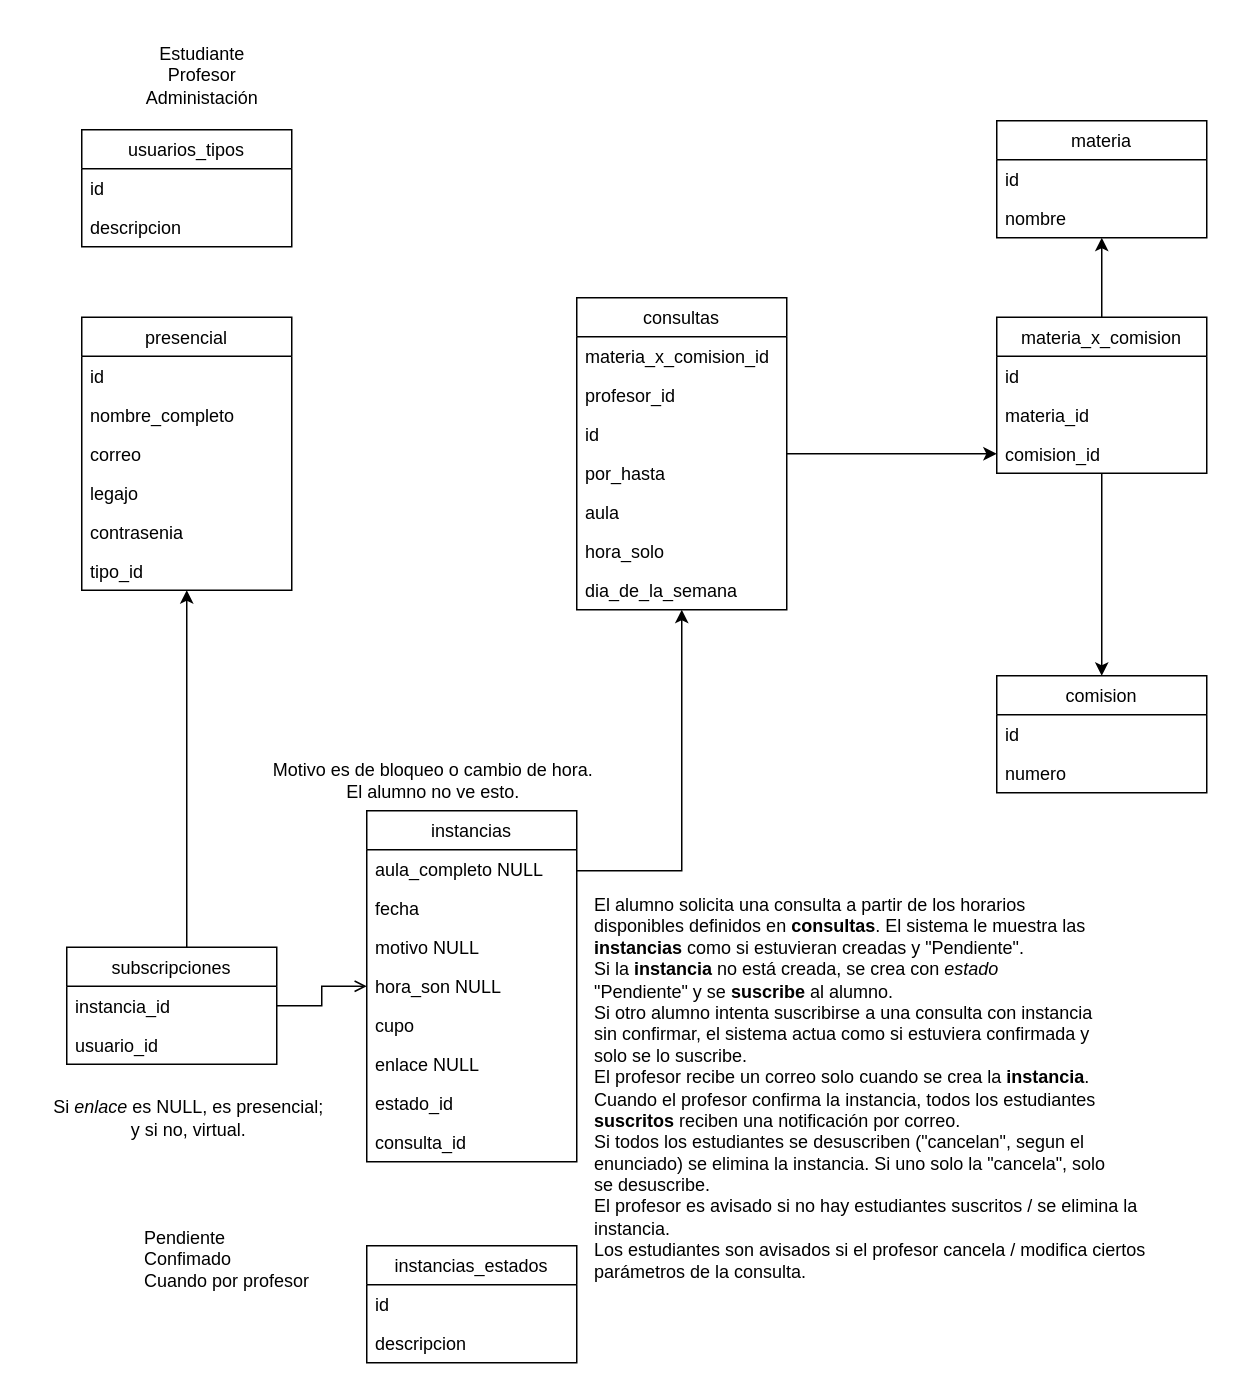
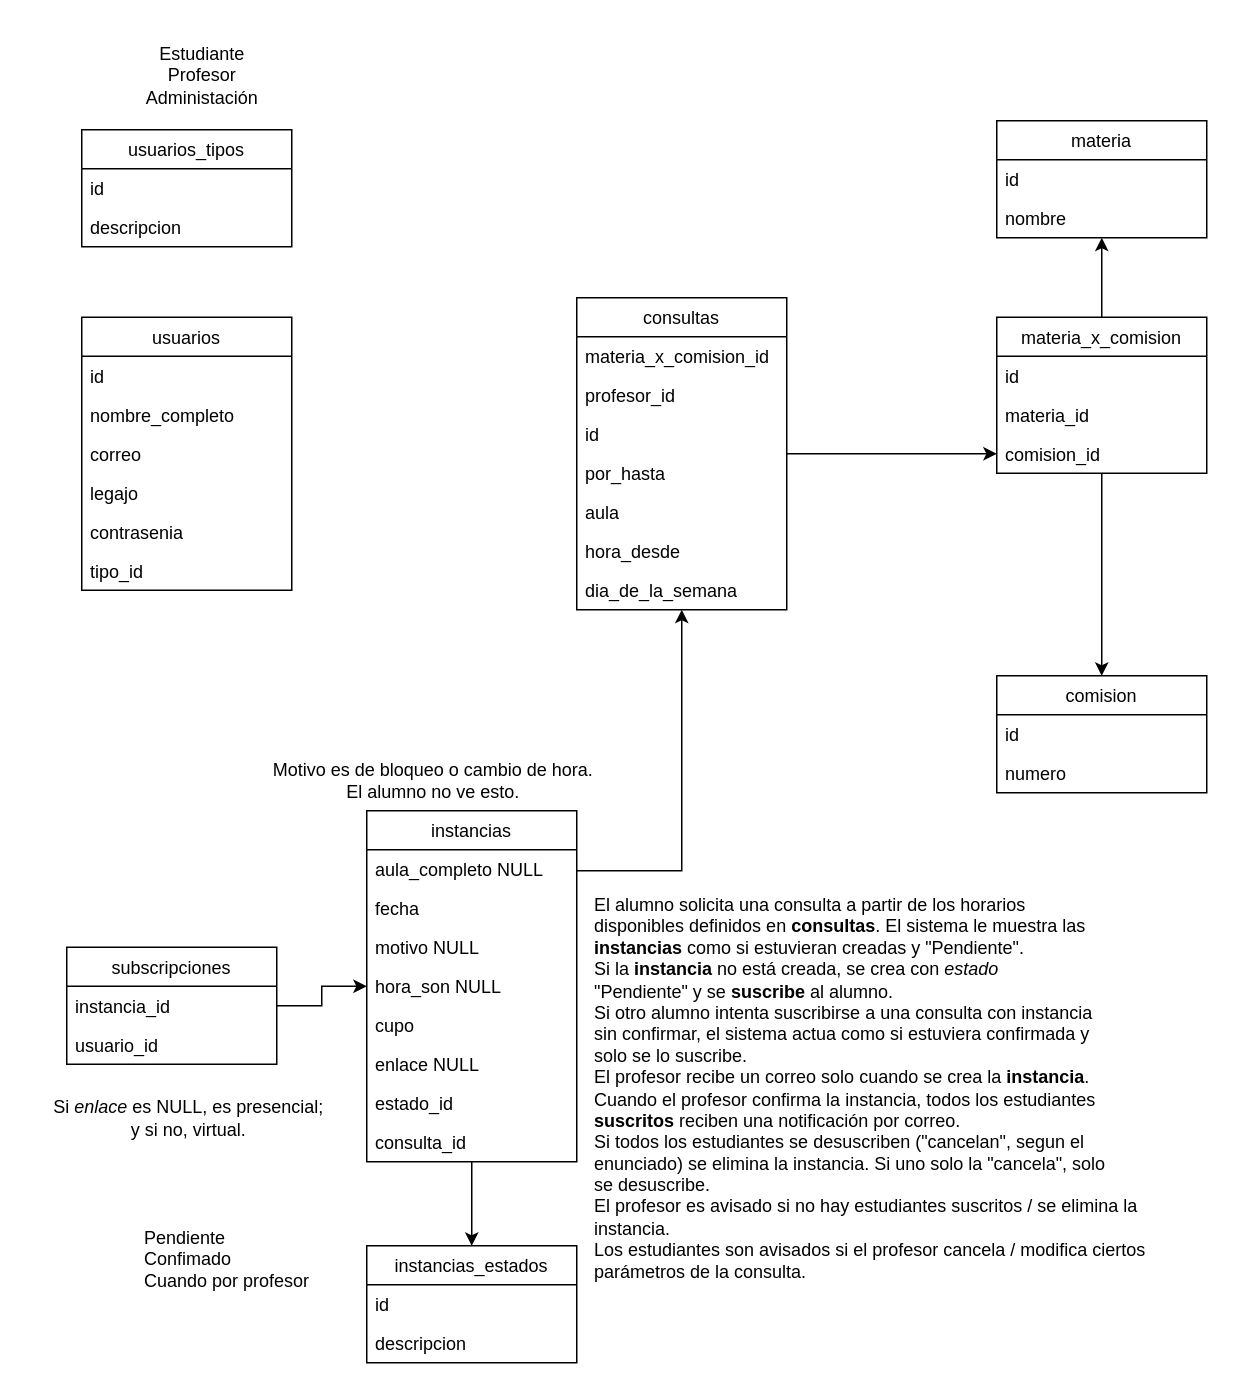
(186, 338) -> (186, 338)
(628, 552) -> (635, 552)
(187, 773) -> none
(357, 986) -> (355, 986)
none -> (472, 1199)
